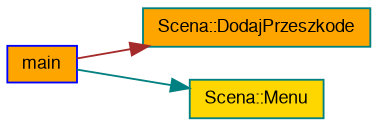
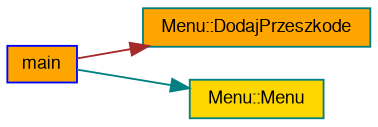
(257, 28) -> (257, 28)
(257, 99) -> (257, 99)
